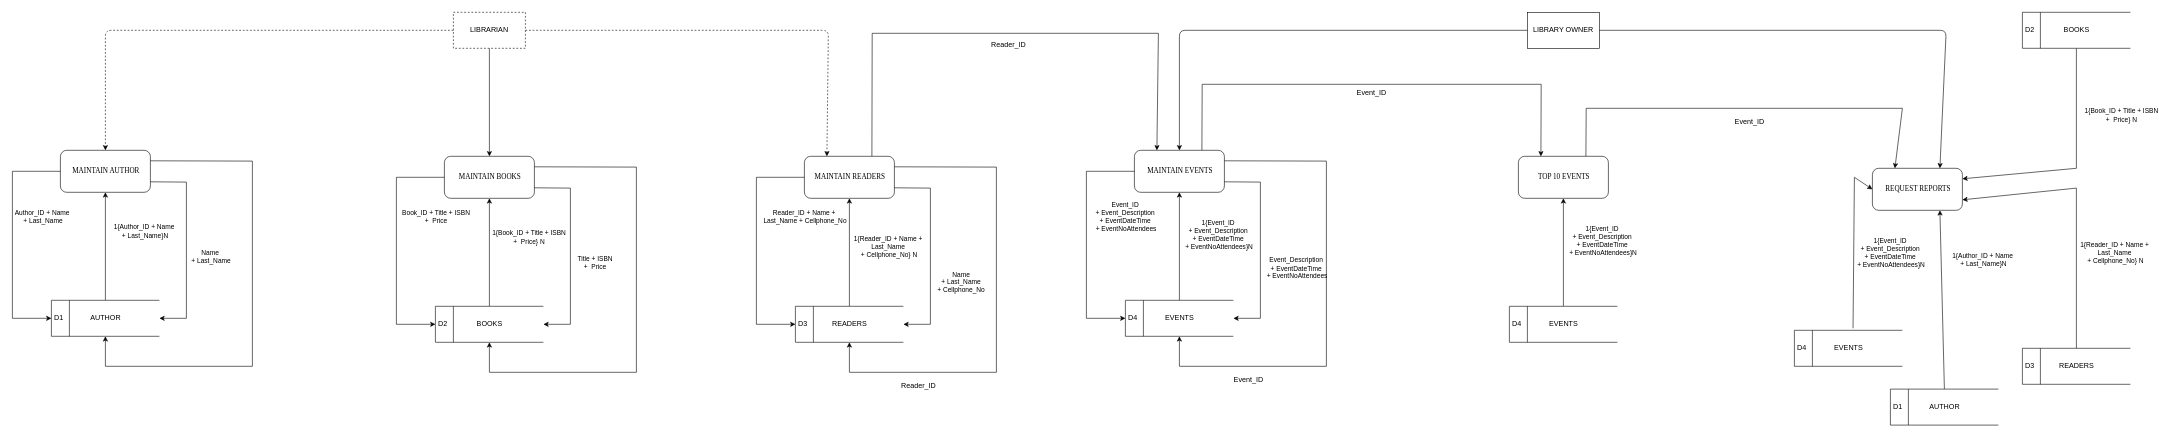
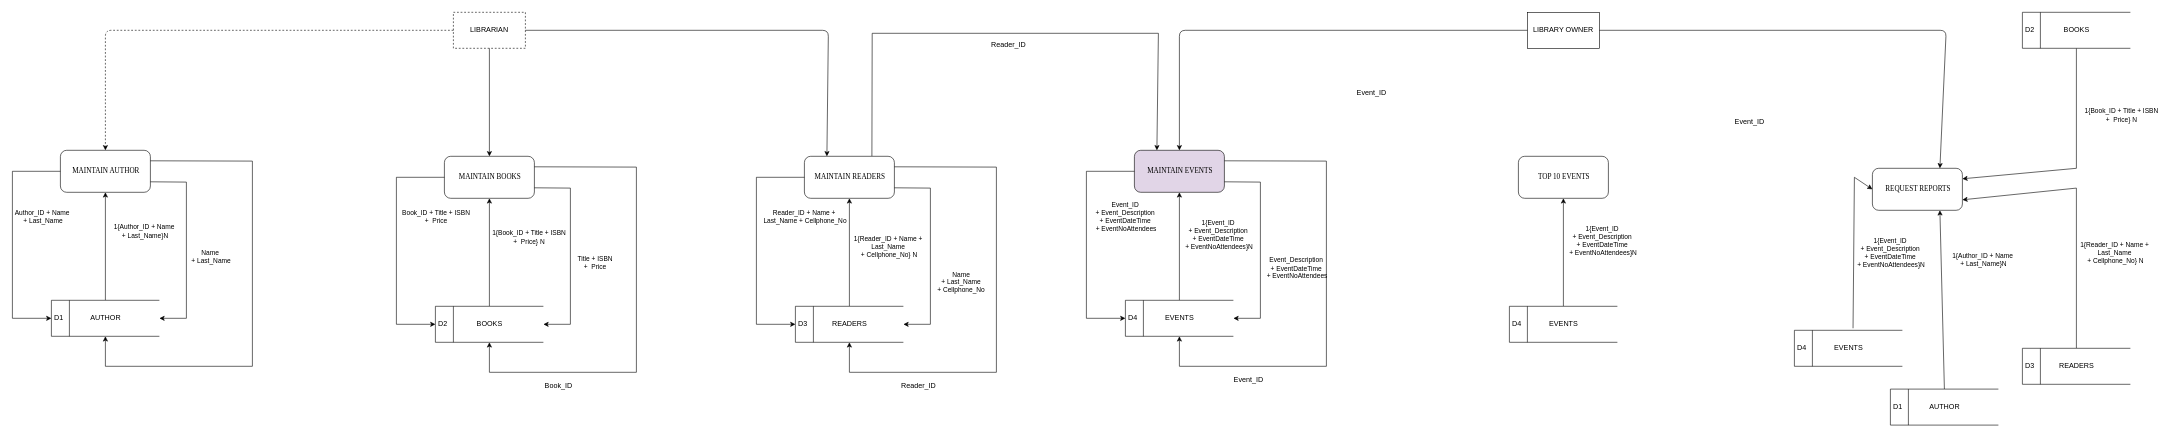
(736, 30) -> (736, 30)
(1541, 84) -> none
(1899, 134) -> none
(1179, 171) -> (1179, 171)
none -> (558, 386)
